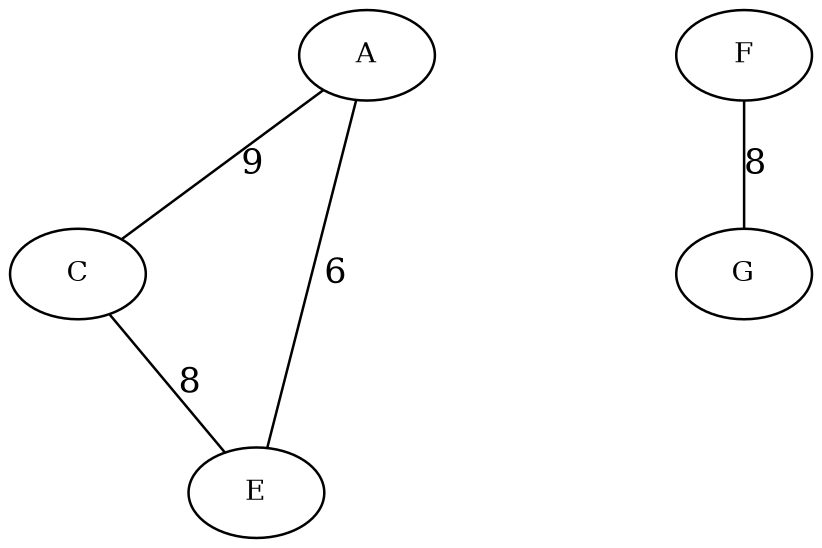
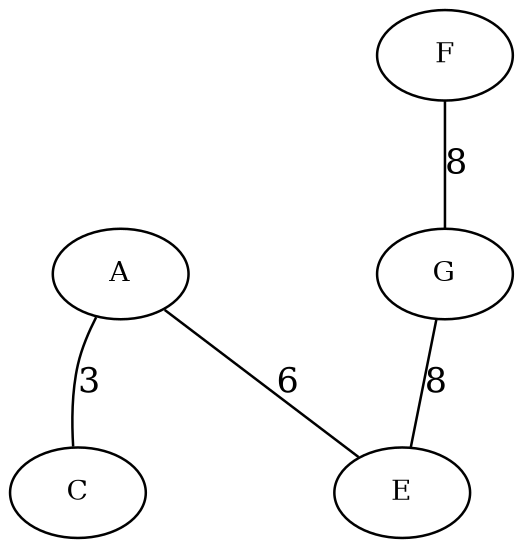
(254, 165) -> (90, 383)
(167, 384) -> (424, 384)
